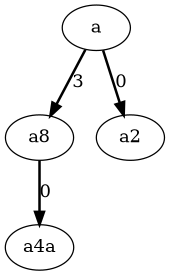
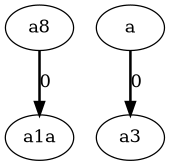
(71, 77) -> none
(130, 138) -> (130, 138)
(40, 247) -> (40, 138)
